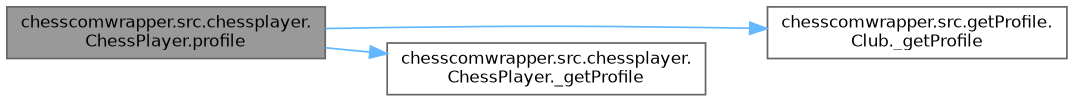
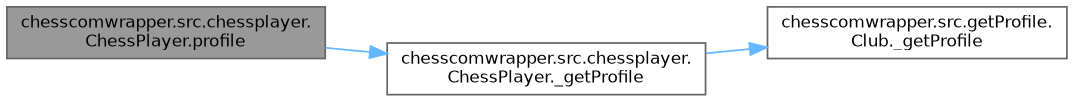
(537, 26) -> (728, 51)
